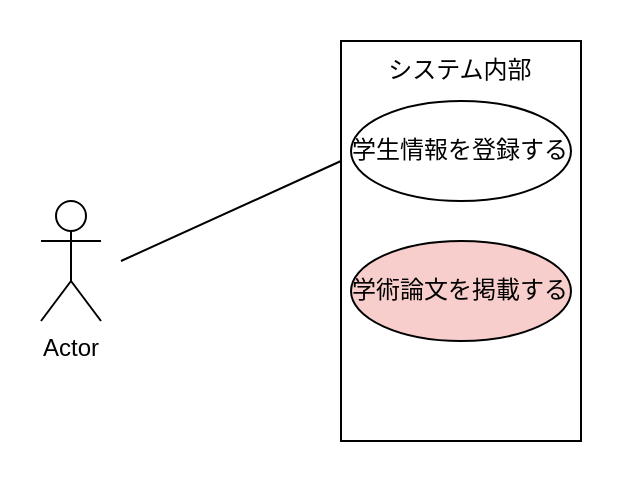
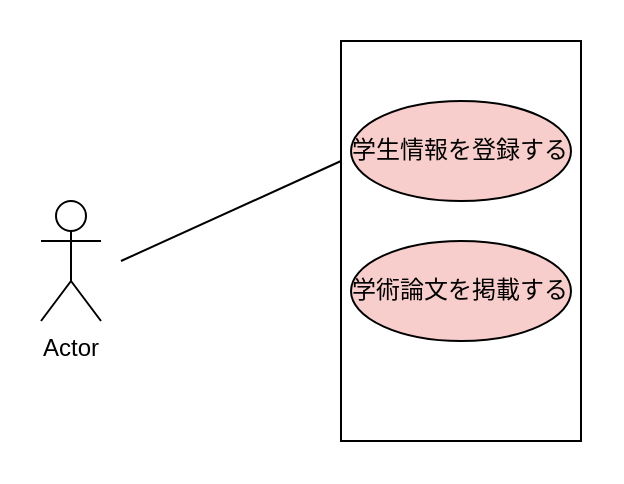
(461, 71) -> none
(461, 151) -> (461, 151)
